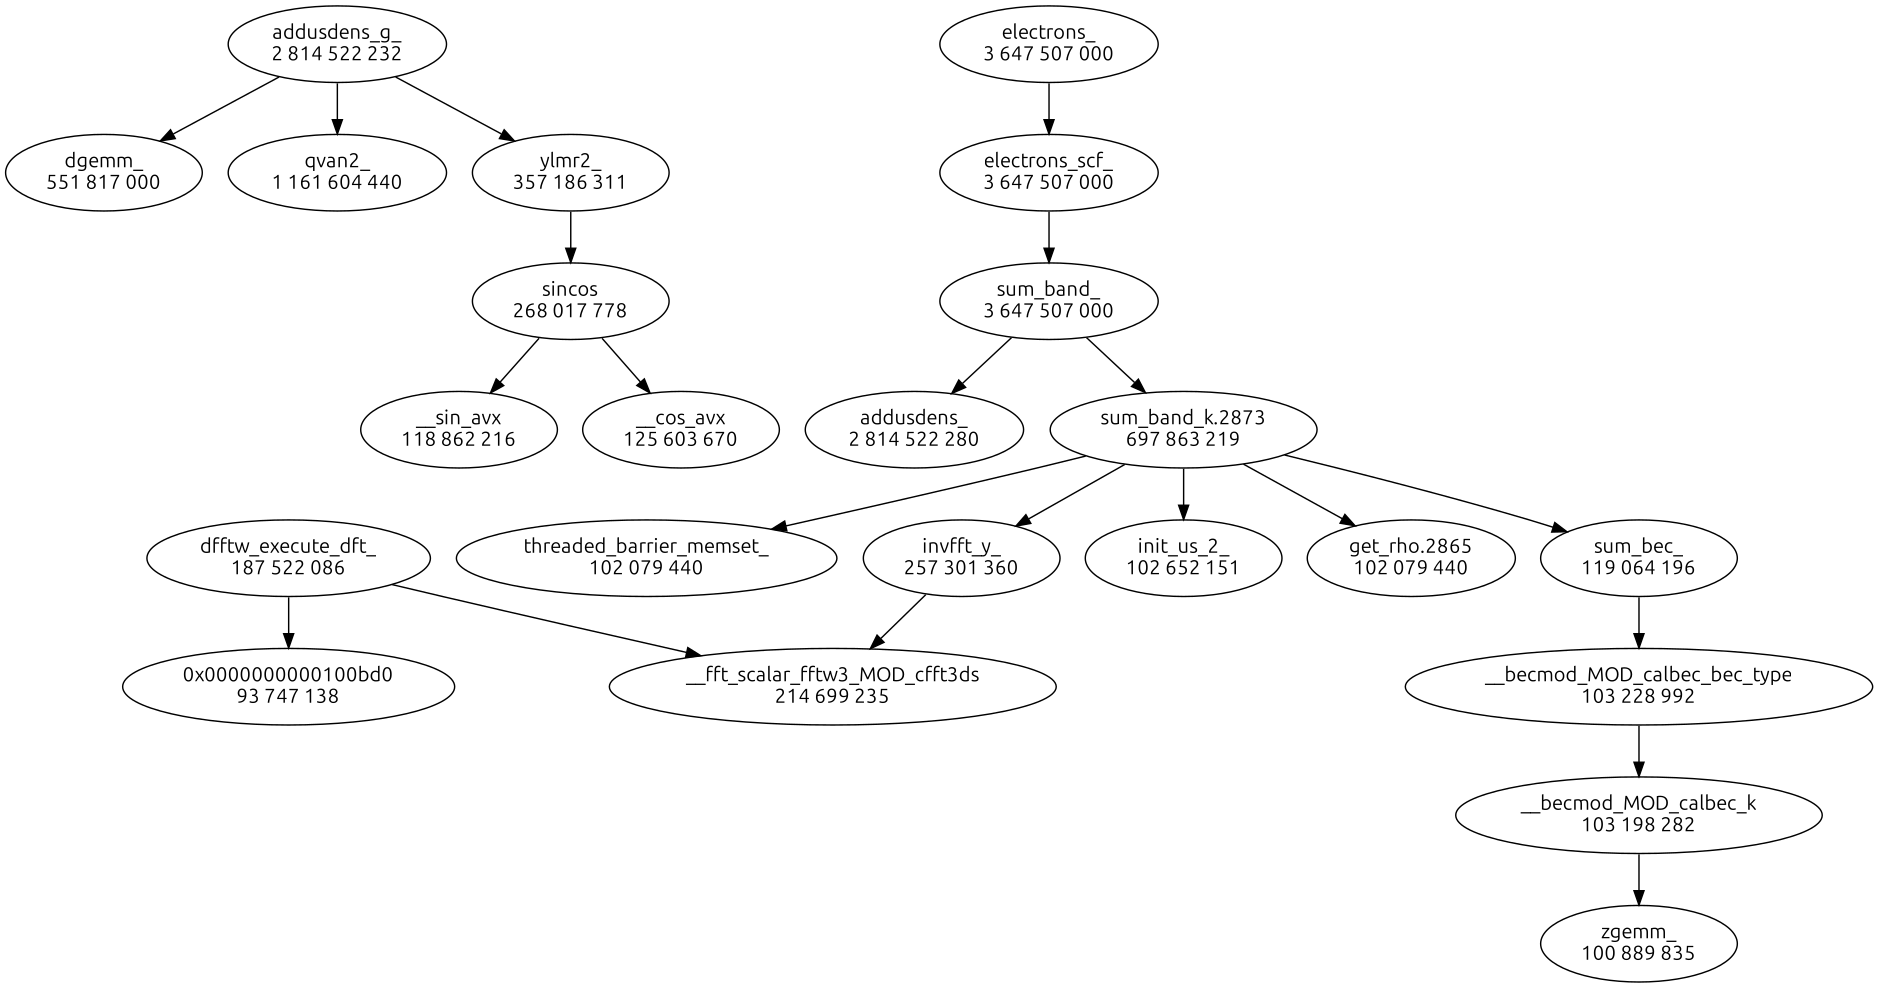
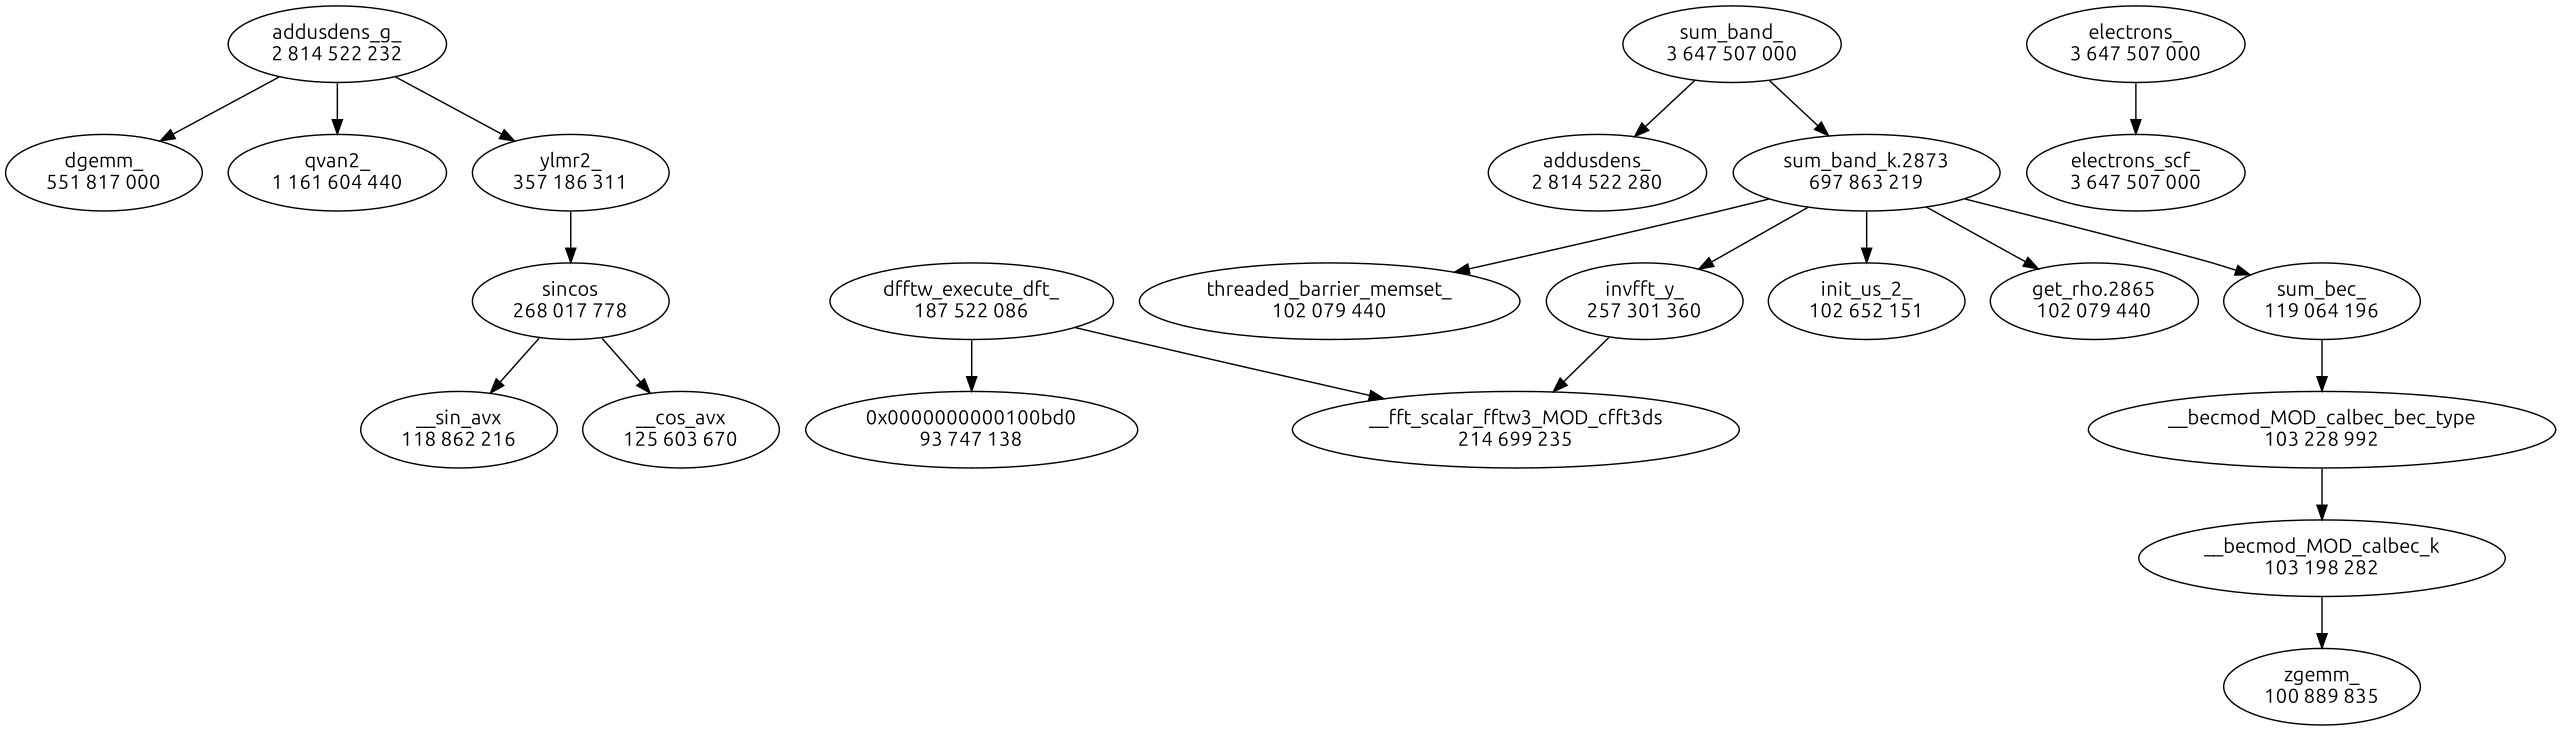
(1049, 230) -> none
